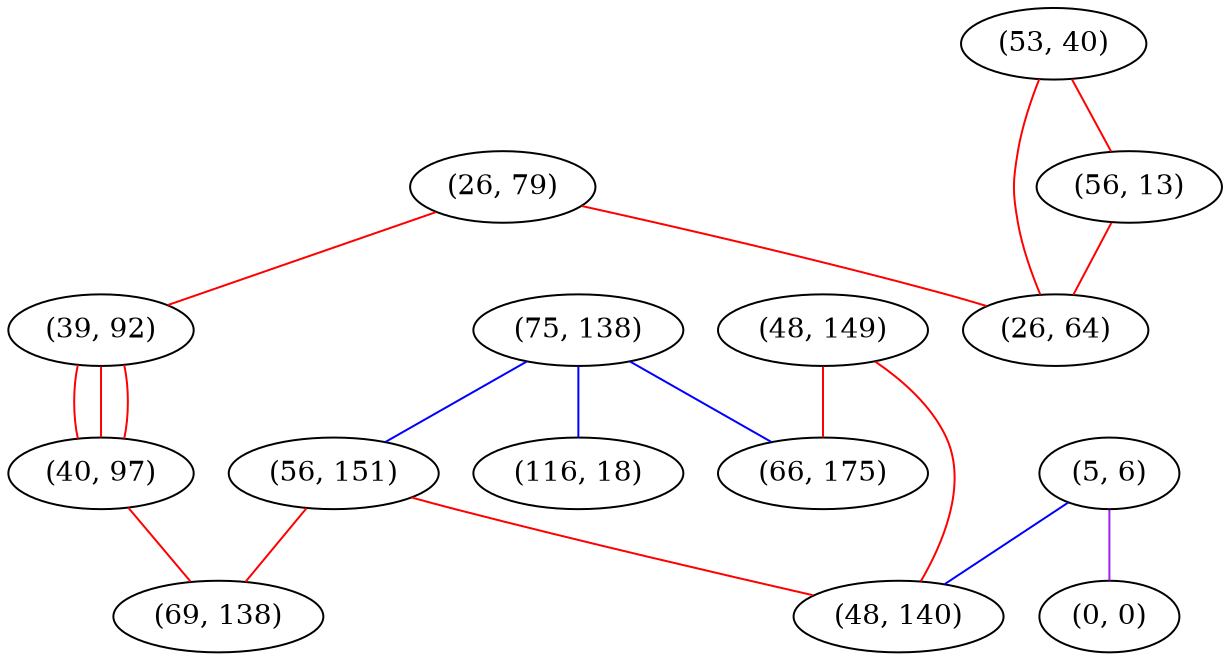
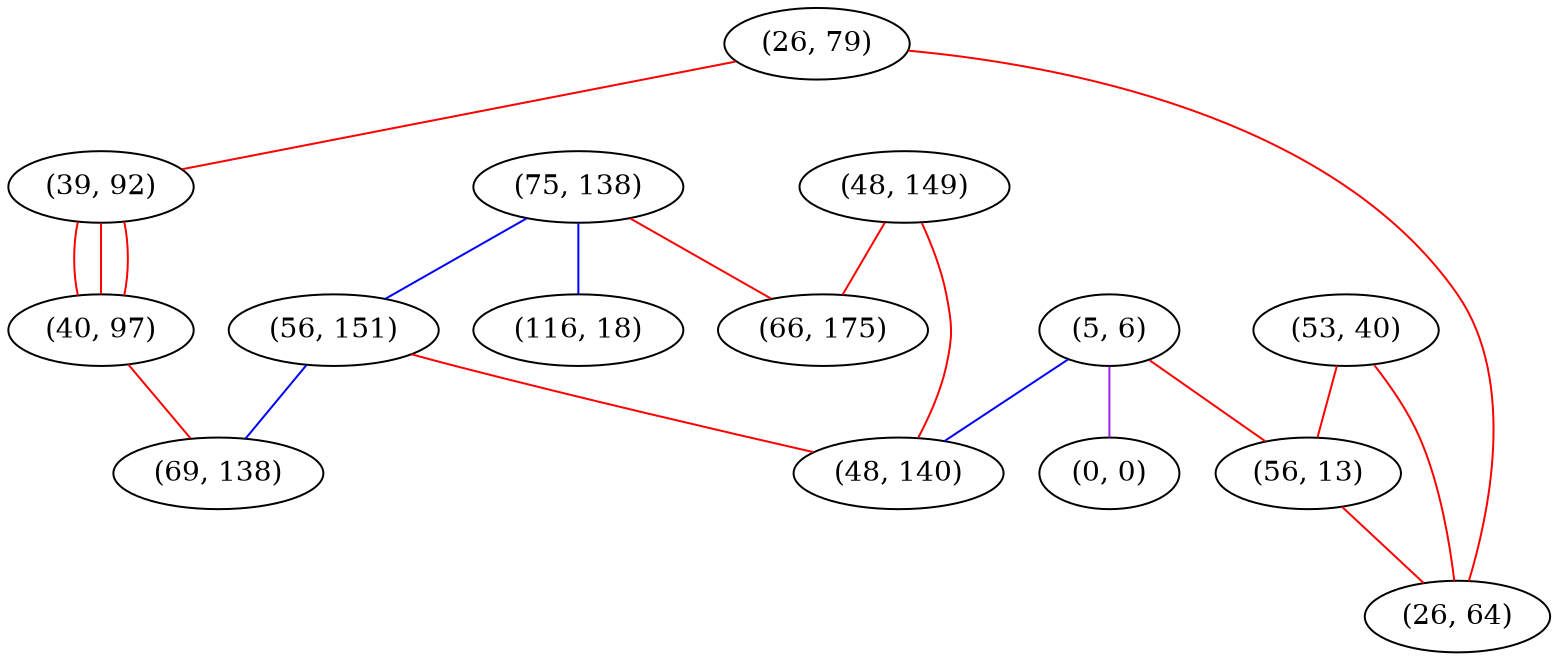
none -> (1208, 401)
(701, 402) -> (701, 259)
(276, 545) -> (276, 402)
